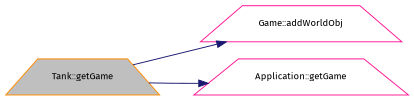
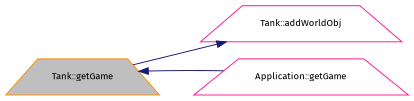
(301, 24) -> (301, 24)
(174, 83) -> (186, 71)
